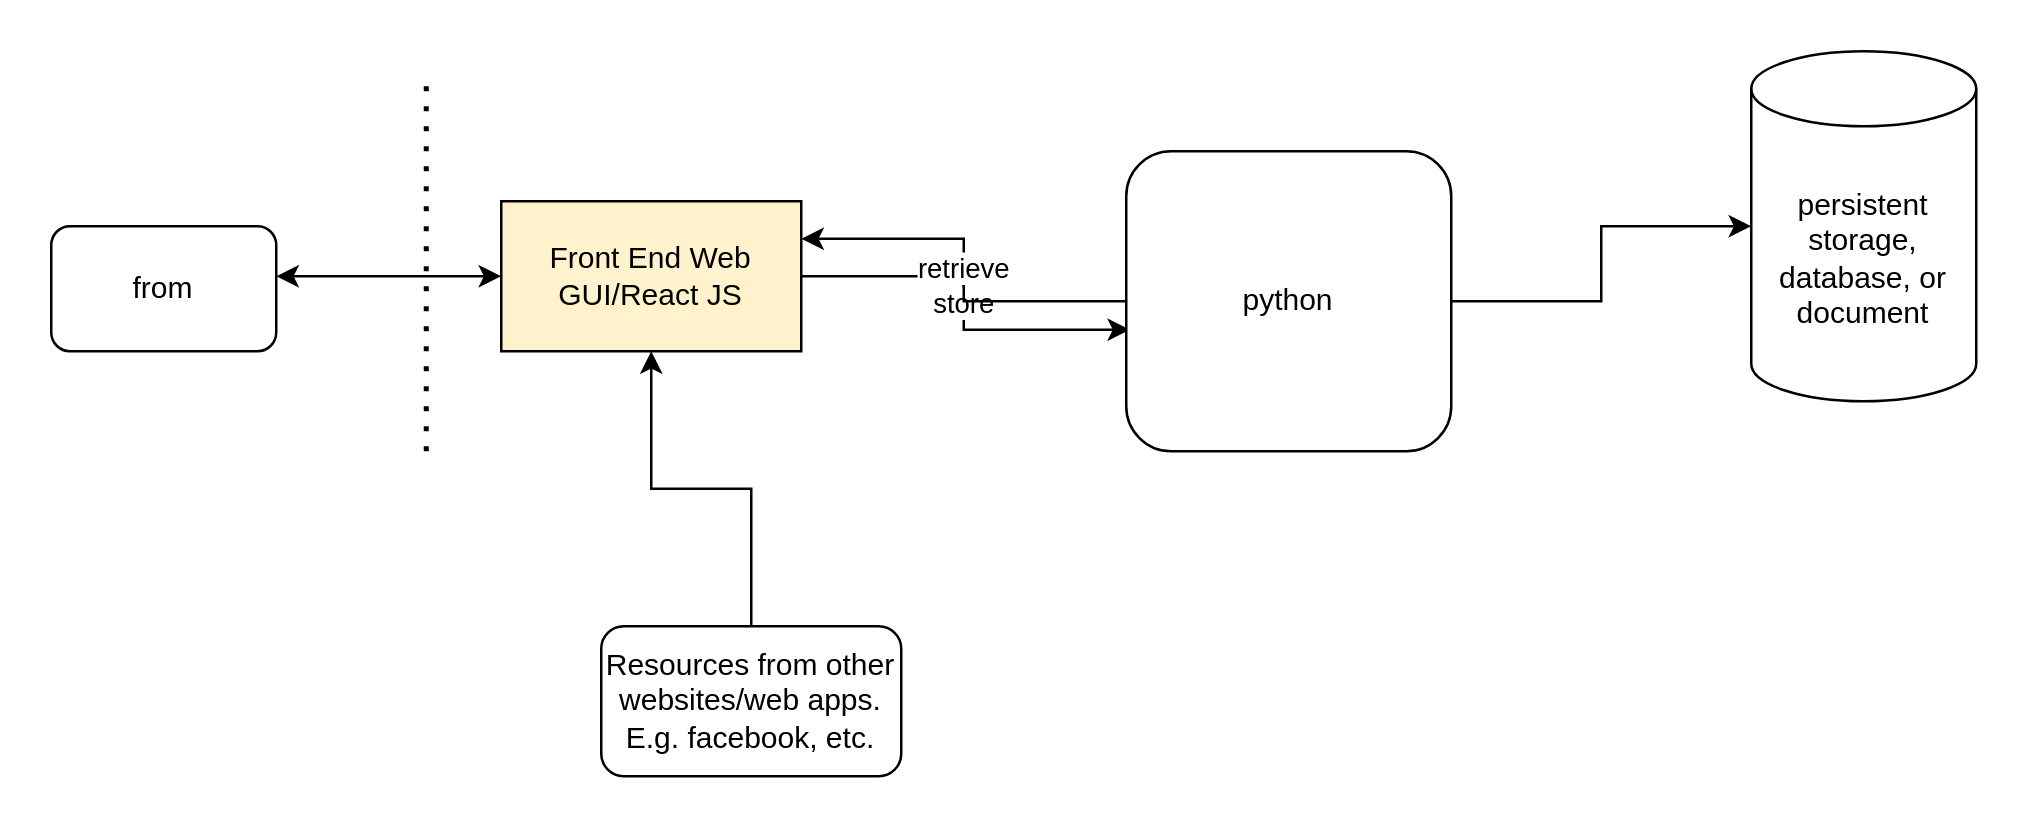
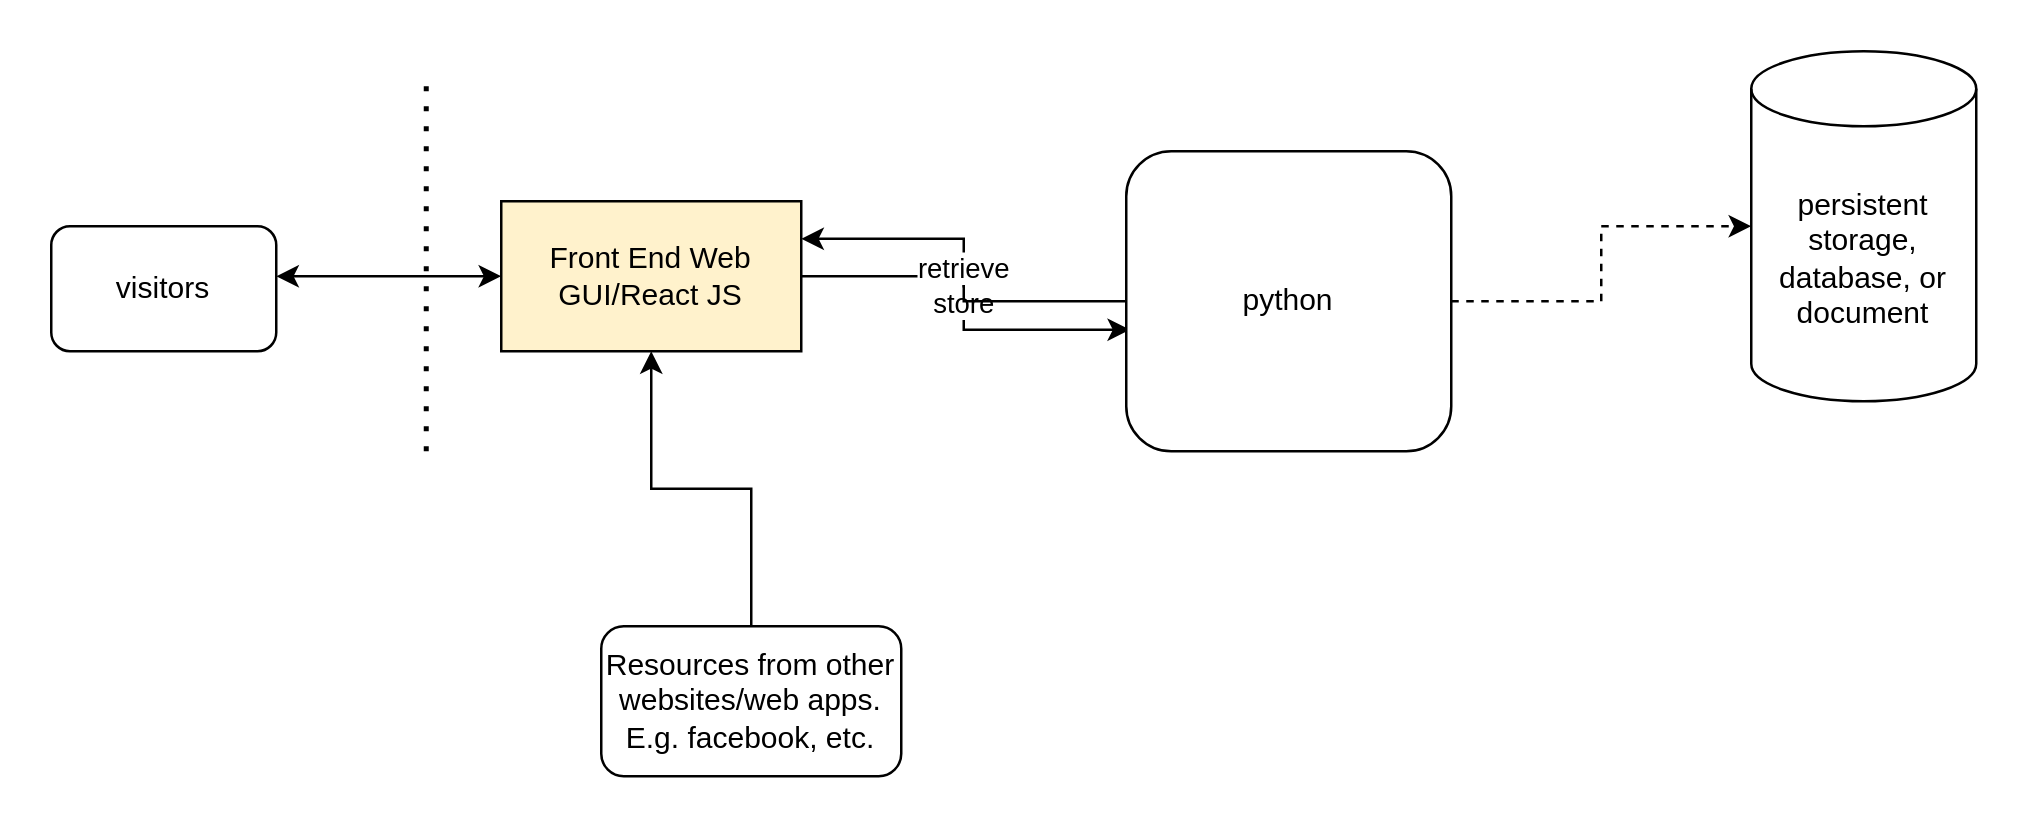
(1601, 269) -> (1601, 269)
(164, 289) -> (164, 289)
